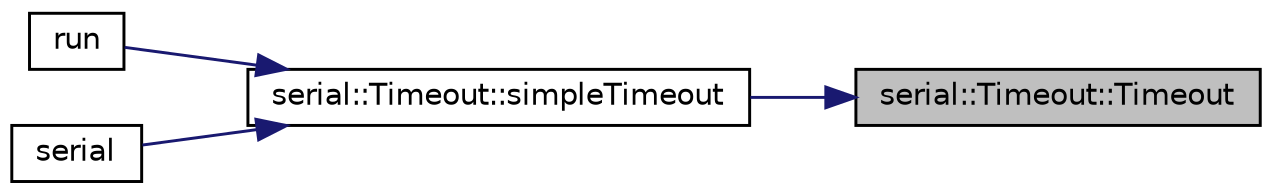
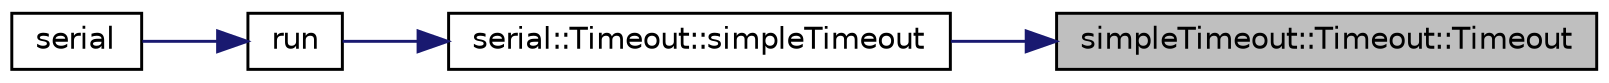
(1058, 97) -> (1327, 41)
(200, 137) -> (180, 41)
